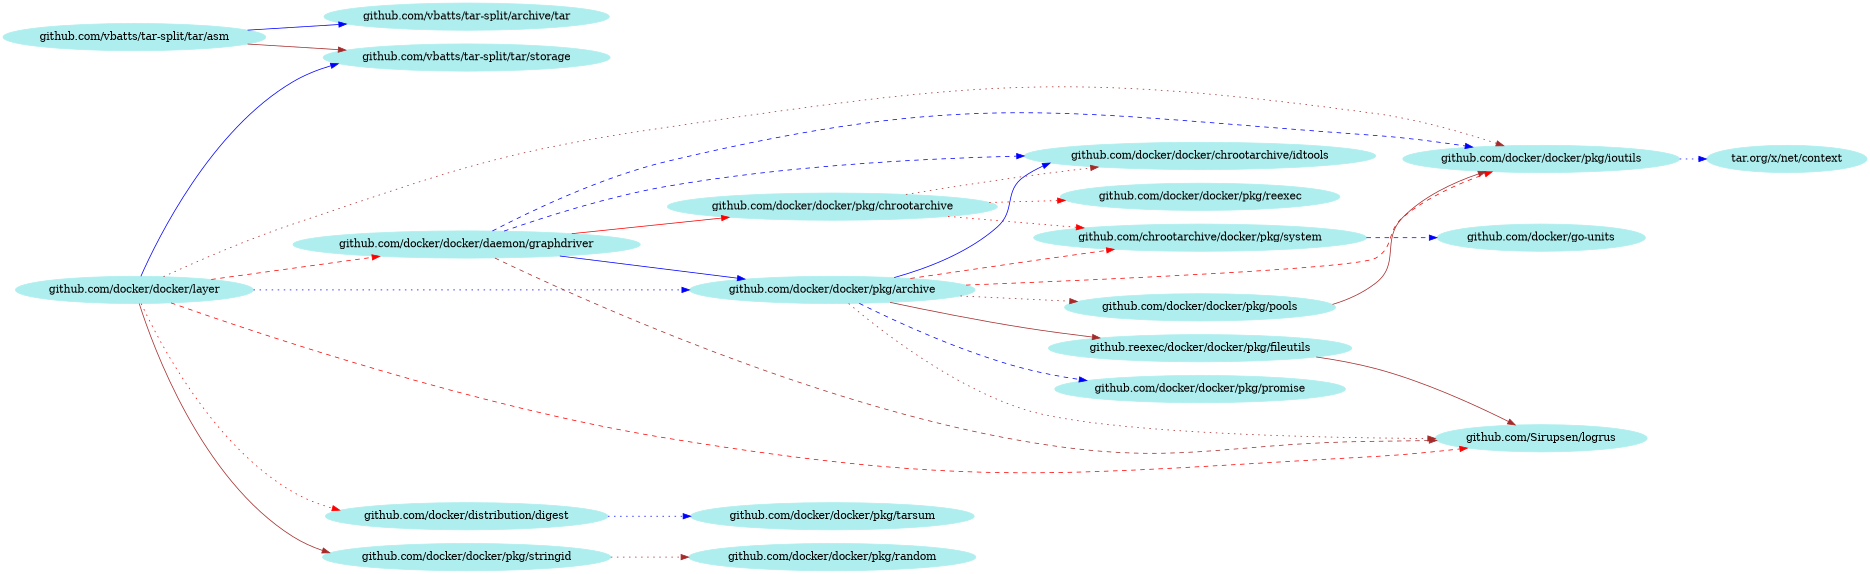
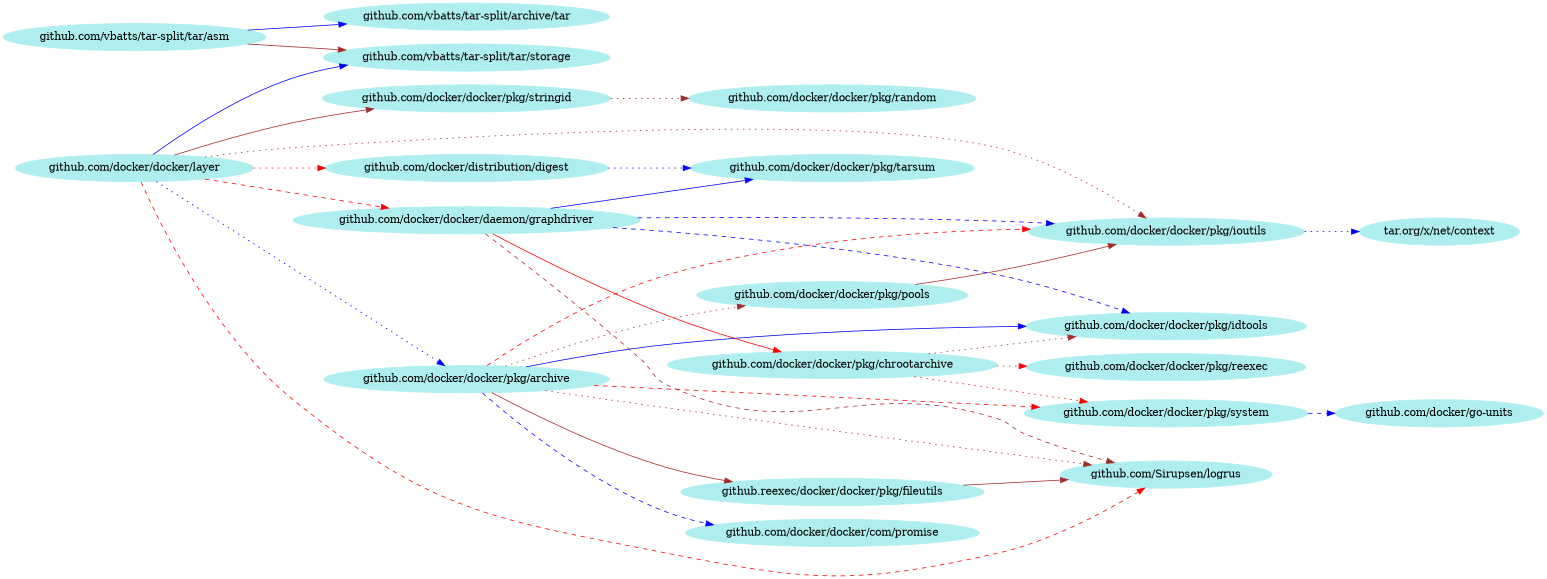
(1200, 156) -> (1166, 326)
(1200, 238) -> (1166, 413)
(649, 267) -> (648, 194)
(1200, 389) -> (832, 533)
